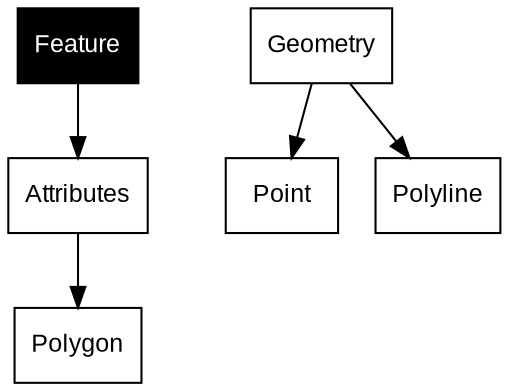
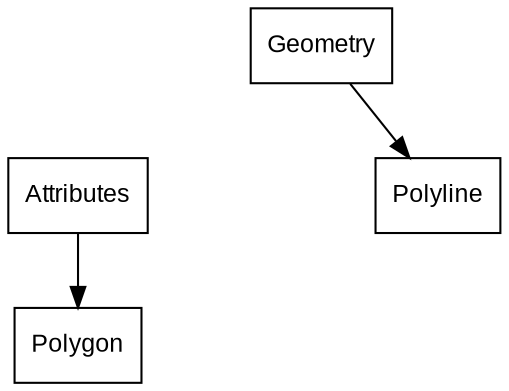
(78, 46) -> none
(282, 196) -> none
